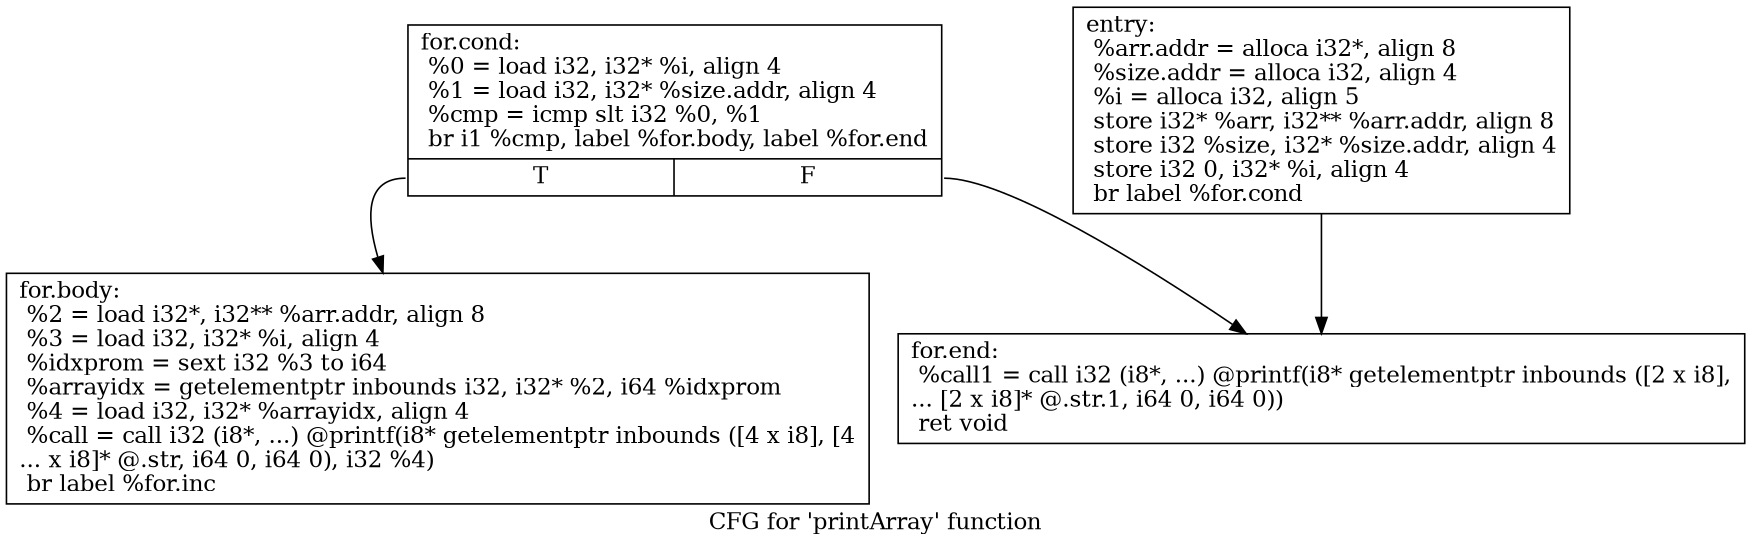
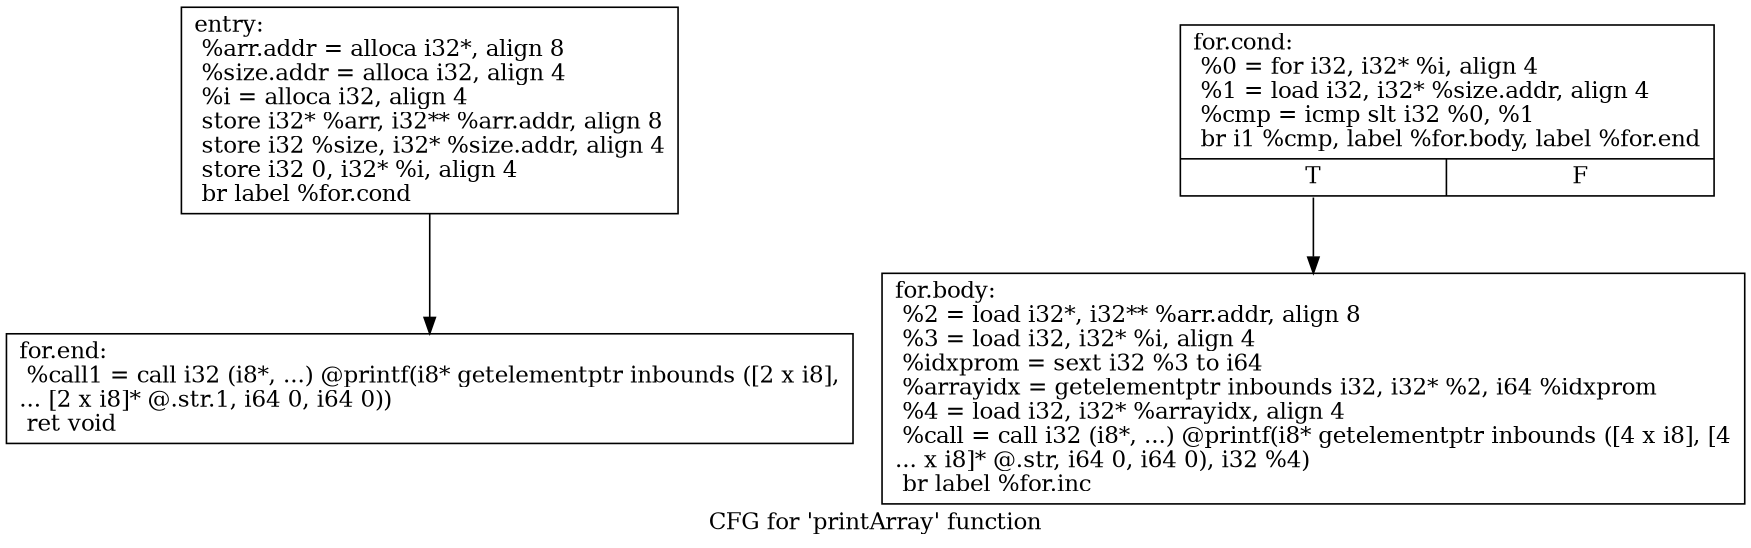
(601, 67) -> (1366, 67)
(1223, 98) -> (331, 98)
(1094, 238) -> none
